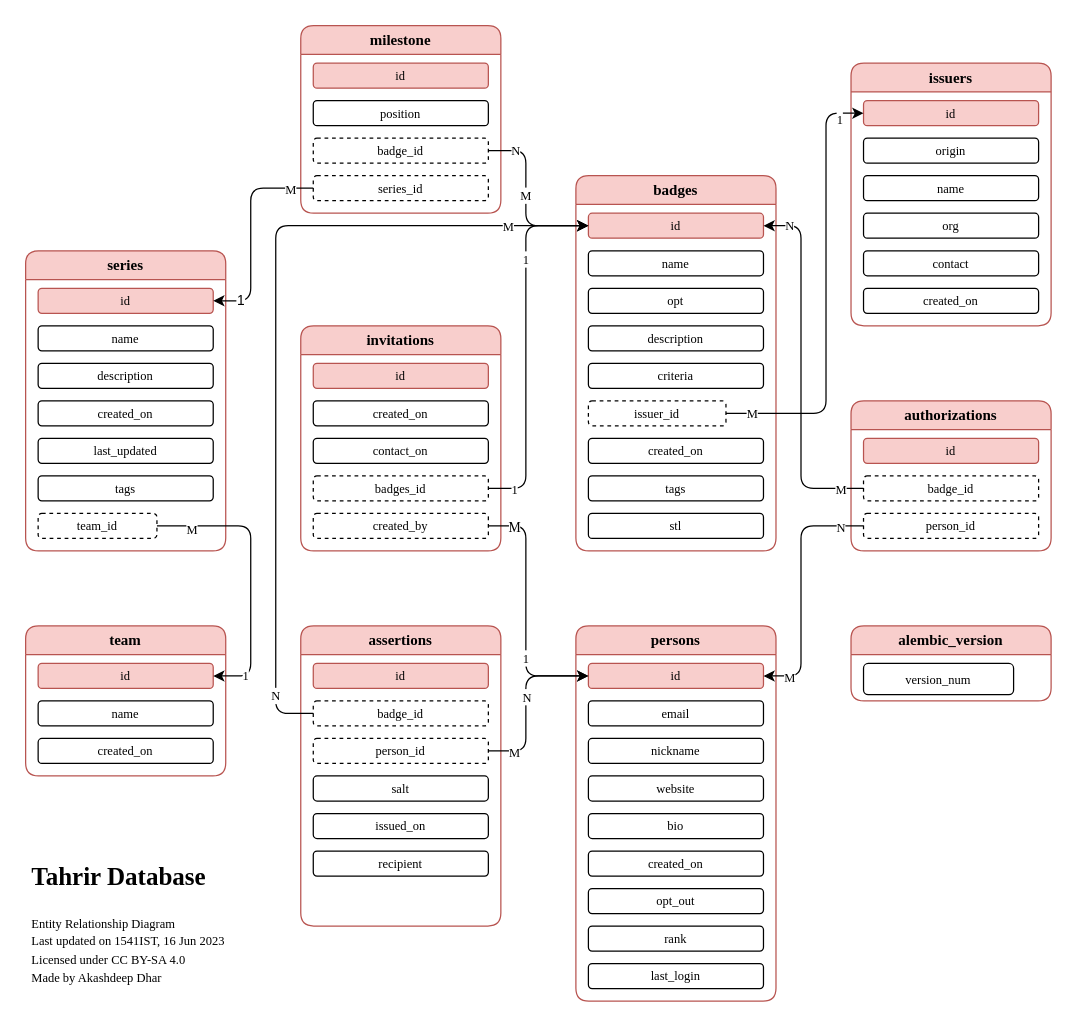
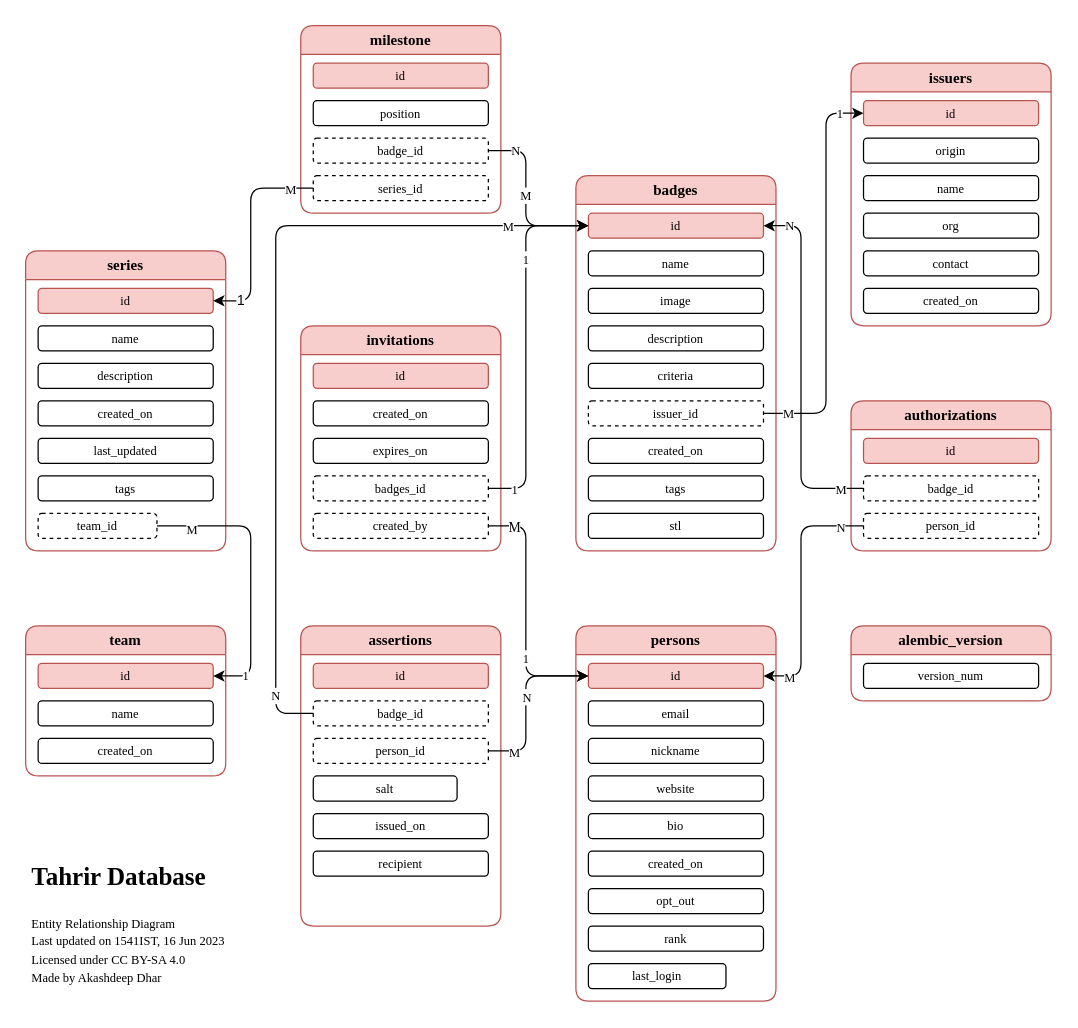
(676, 301) -> (676, 301)
(657, 413) -> (676, 413)
(401, 451) -> (401, 451)
(938, 679) -> (951, 676)
(401, 788) -> (385, 788)
(676, 976) -> (657, 976)
